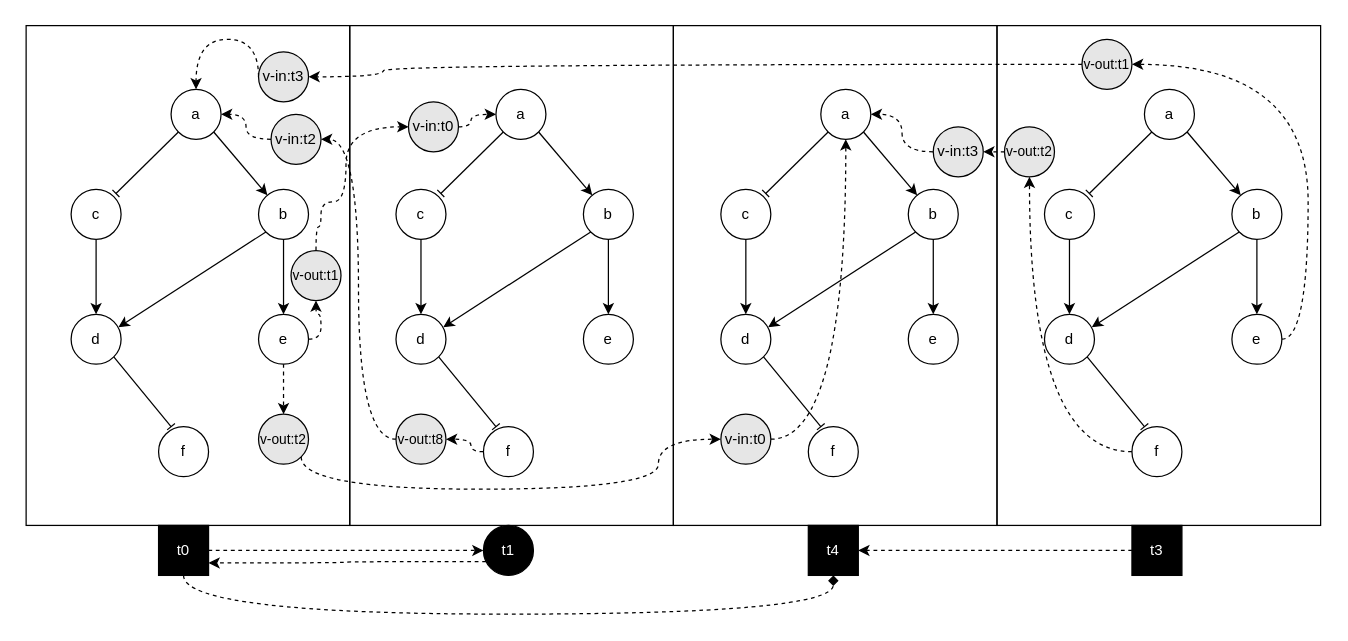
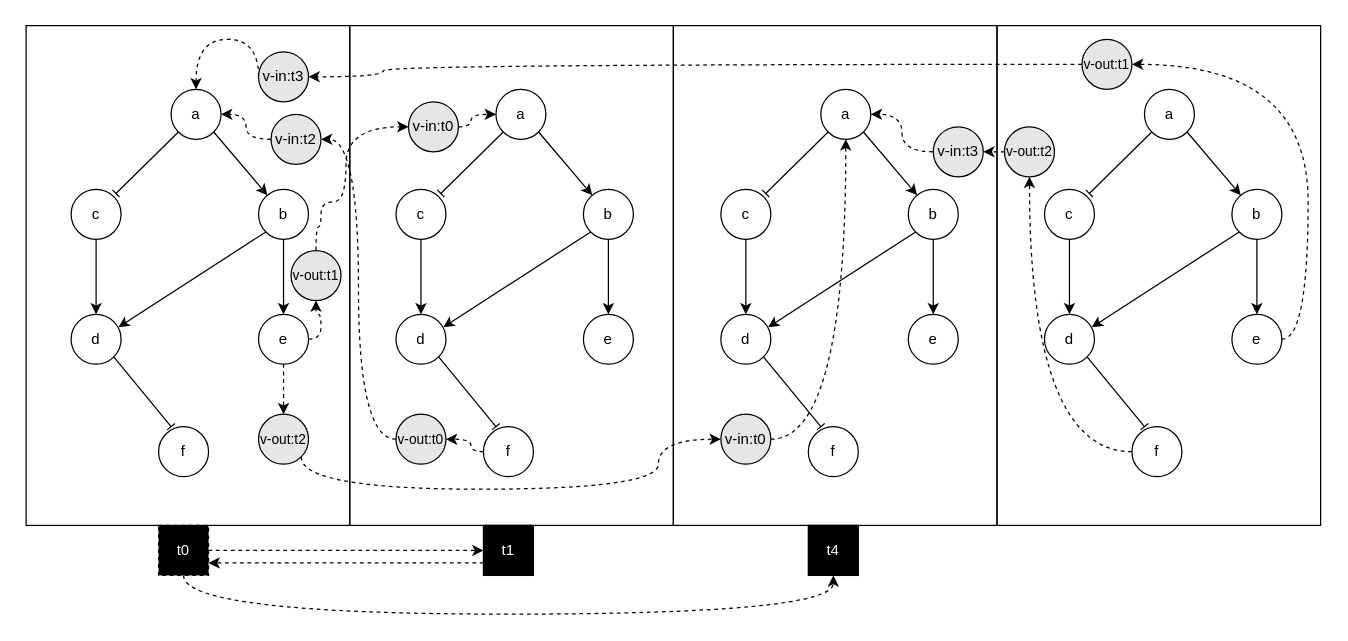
(421, 439) -> (421, 439)
(183, 551) -> (183, 551)
(508, 551) -> (508, 551)
(998, 551) -> none
(1157, 551) -> none
(797, 601) -> (797, 601)
